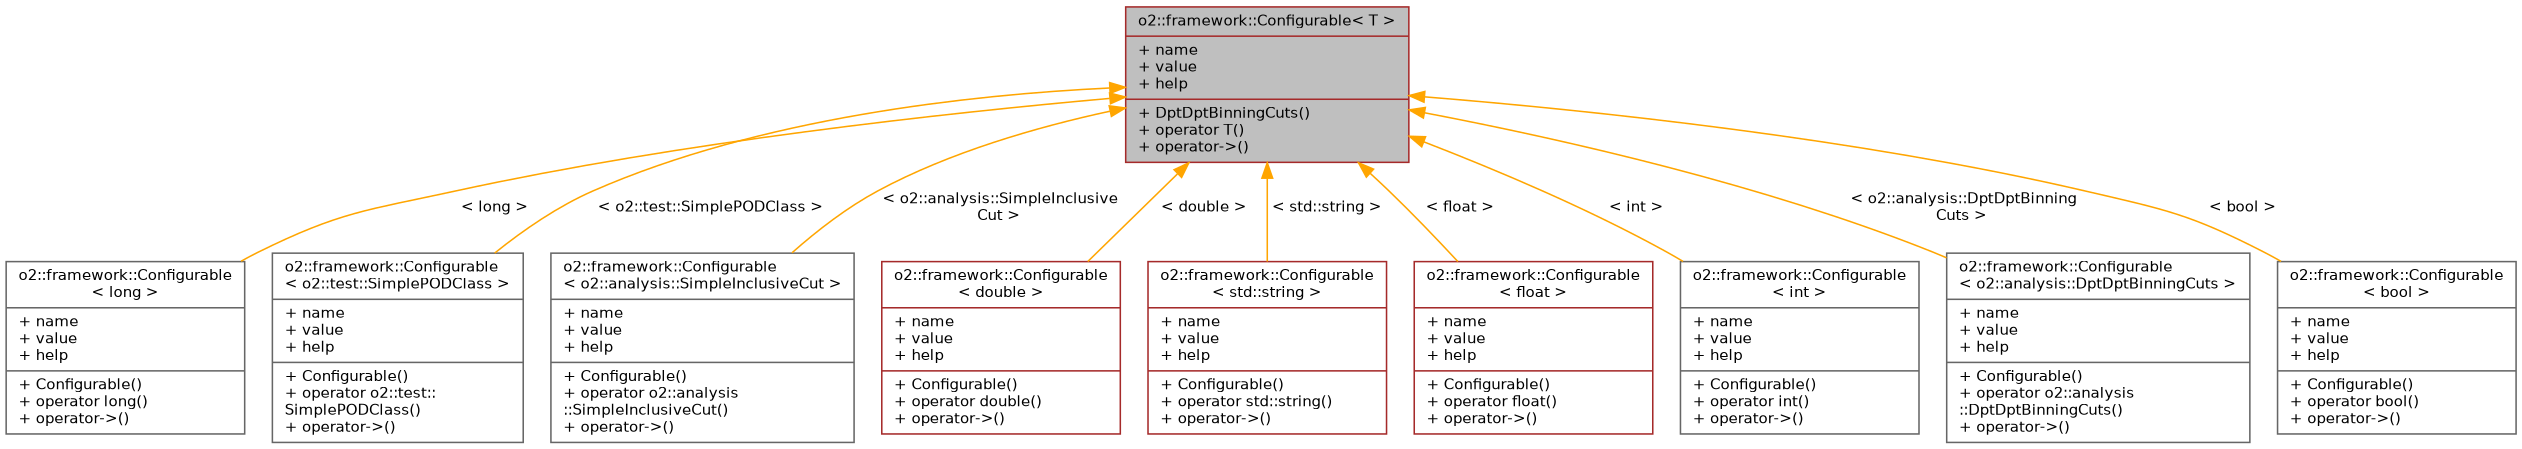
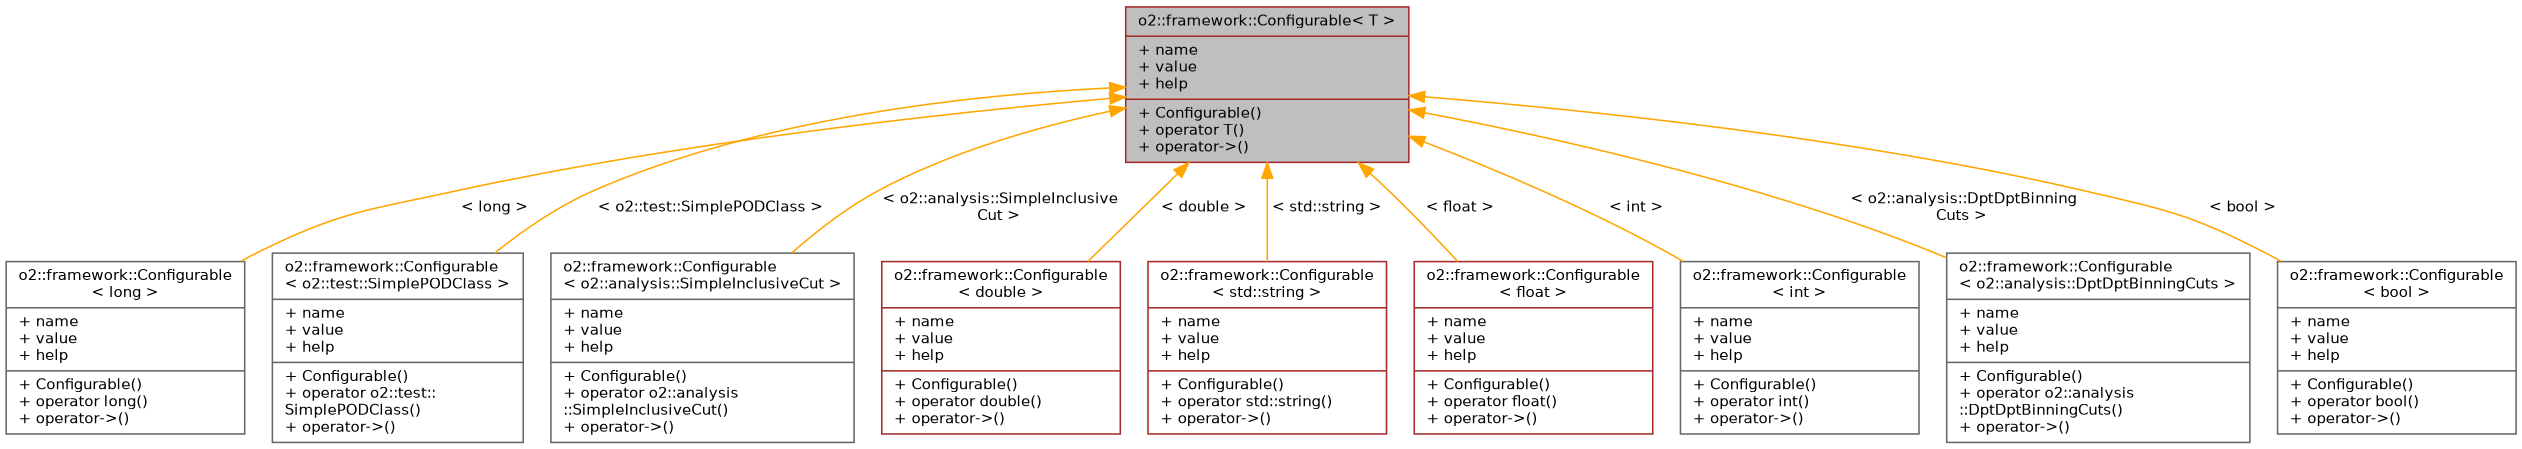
(1224, 113) -> (1200, 113)
